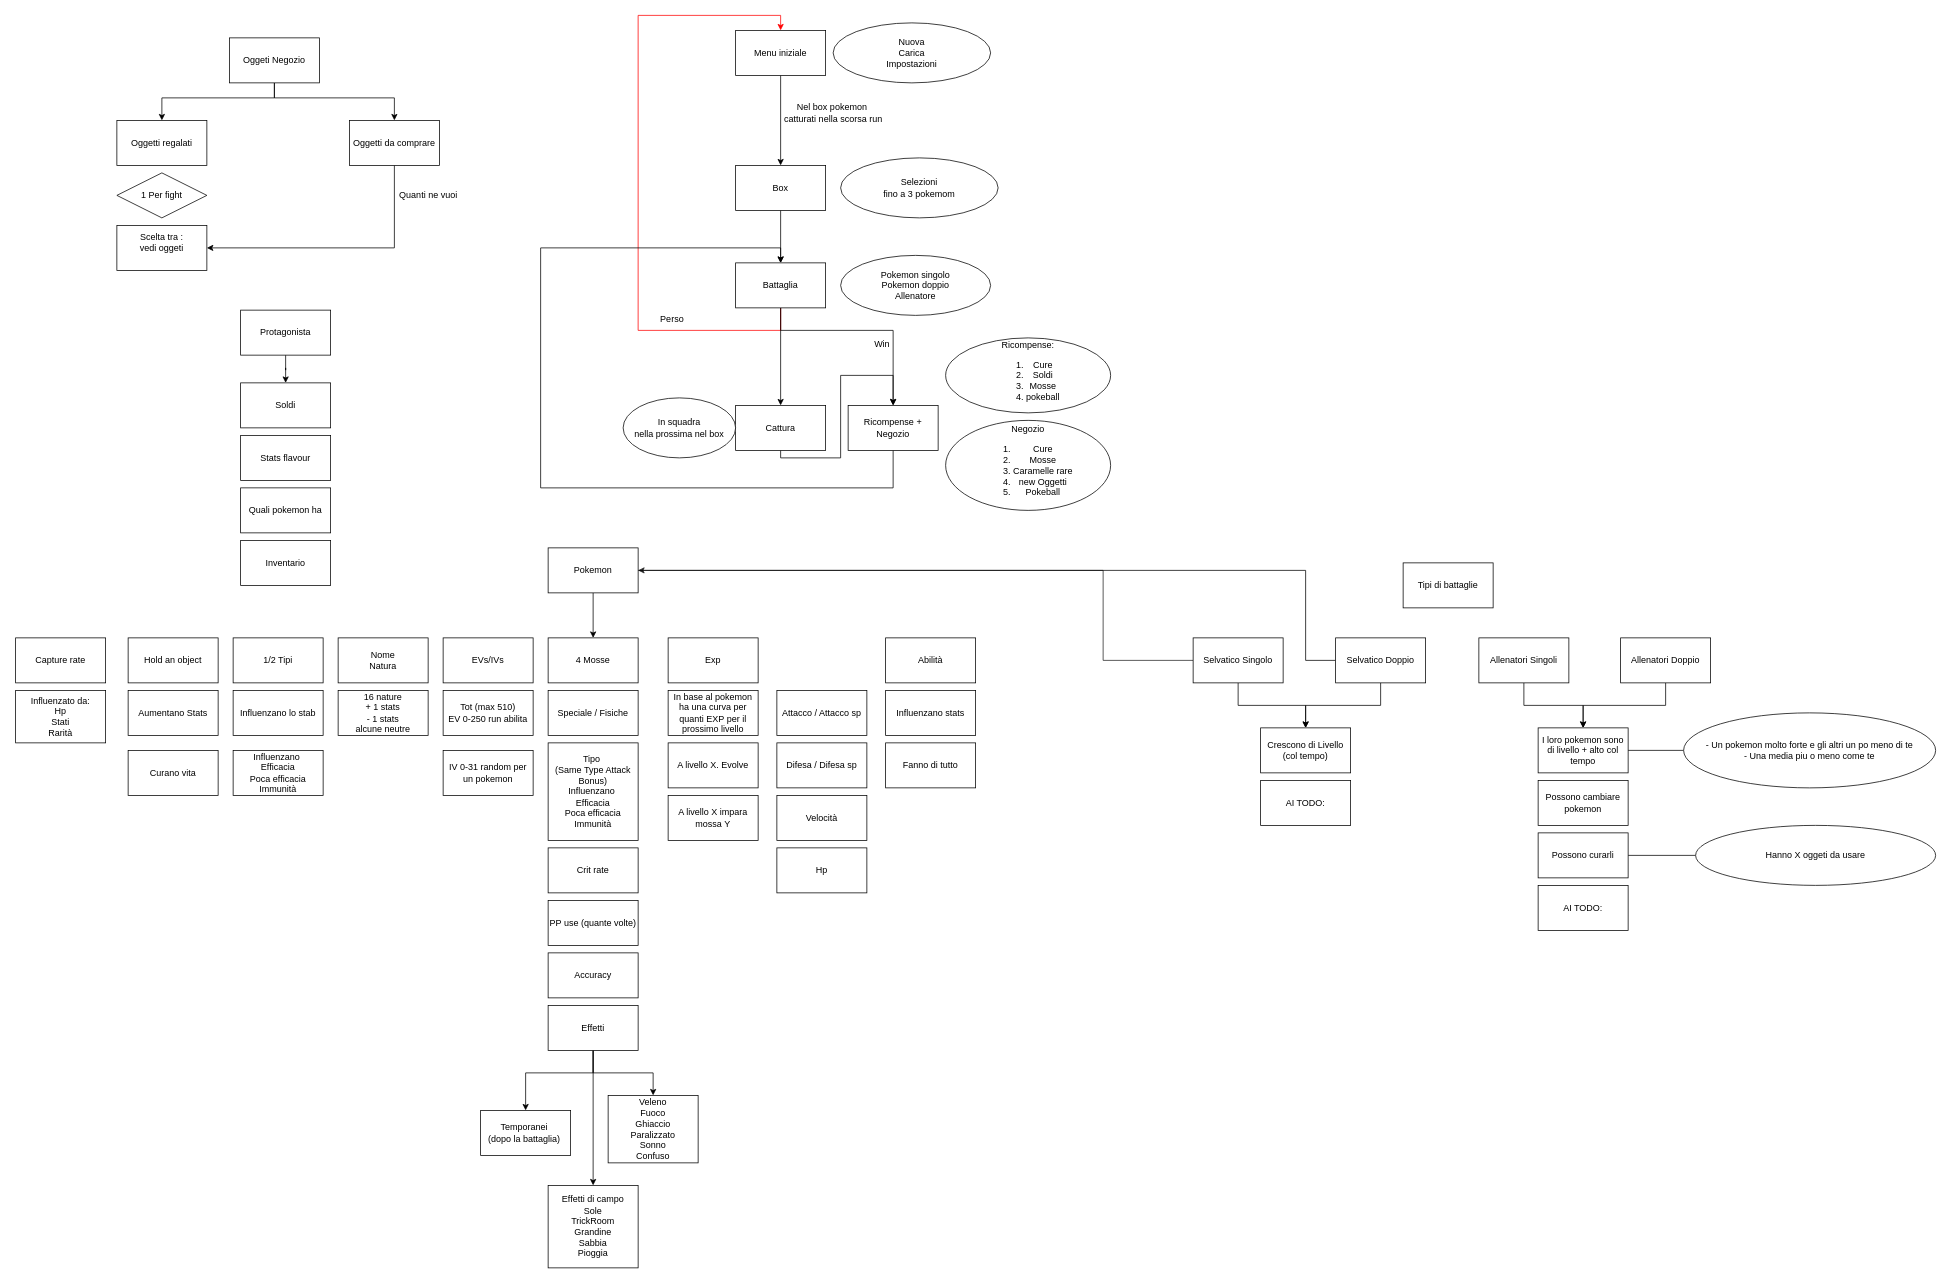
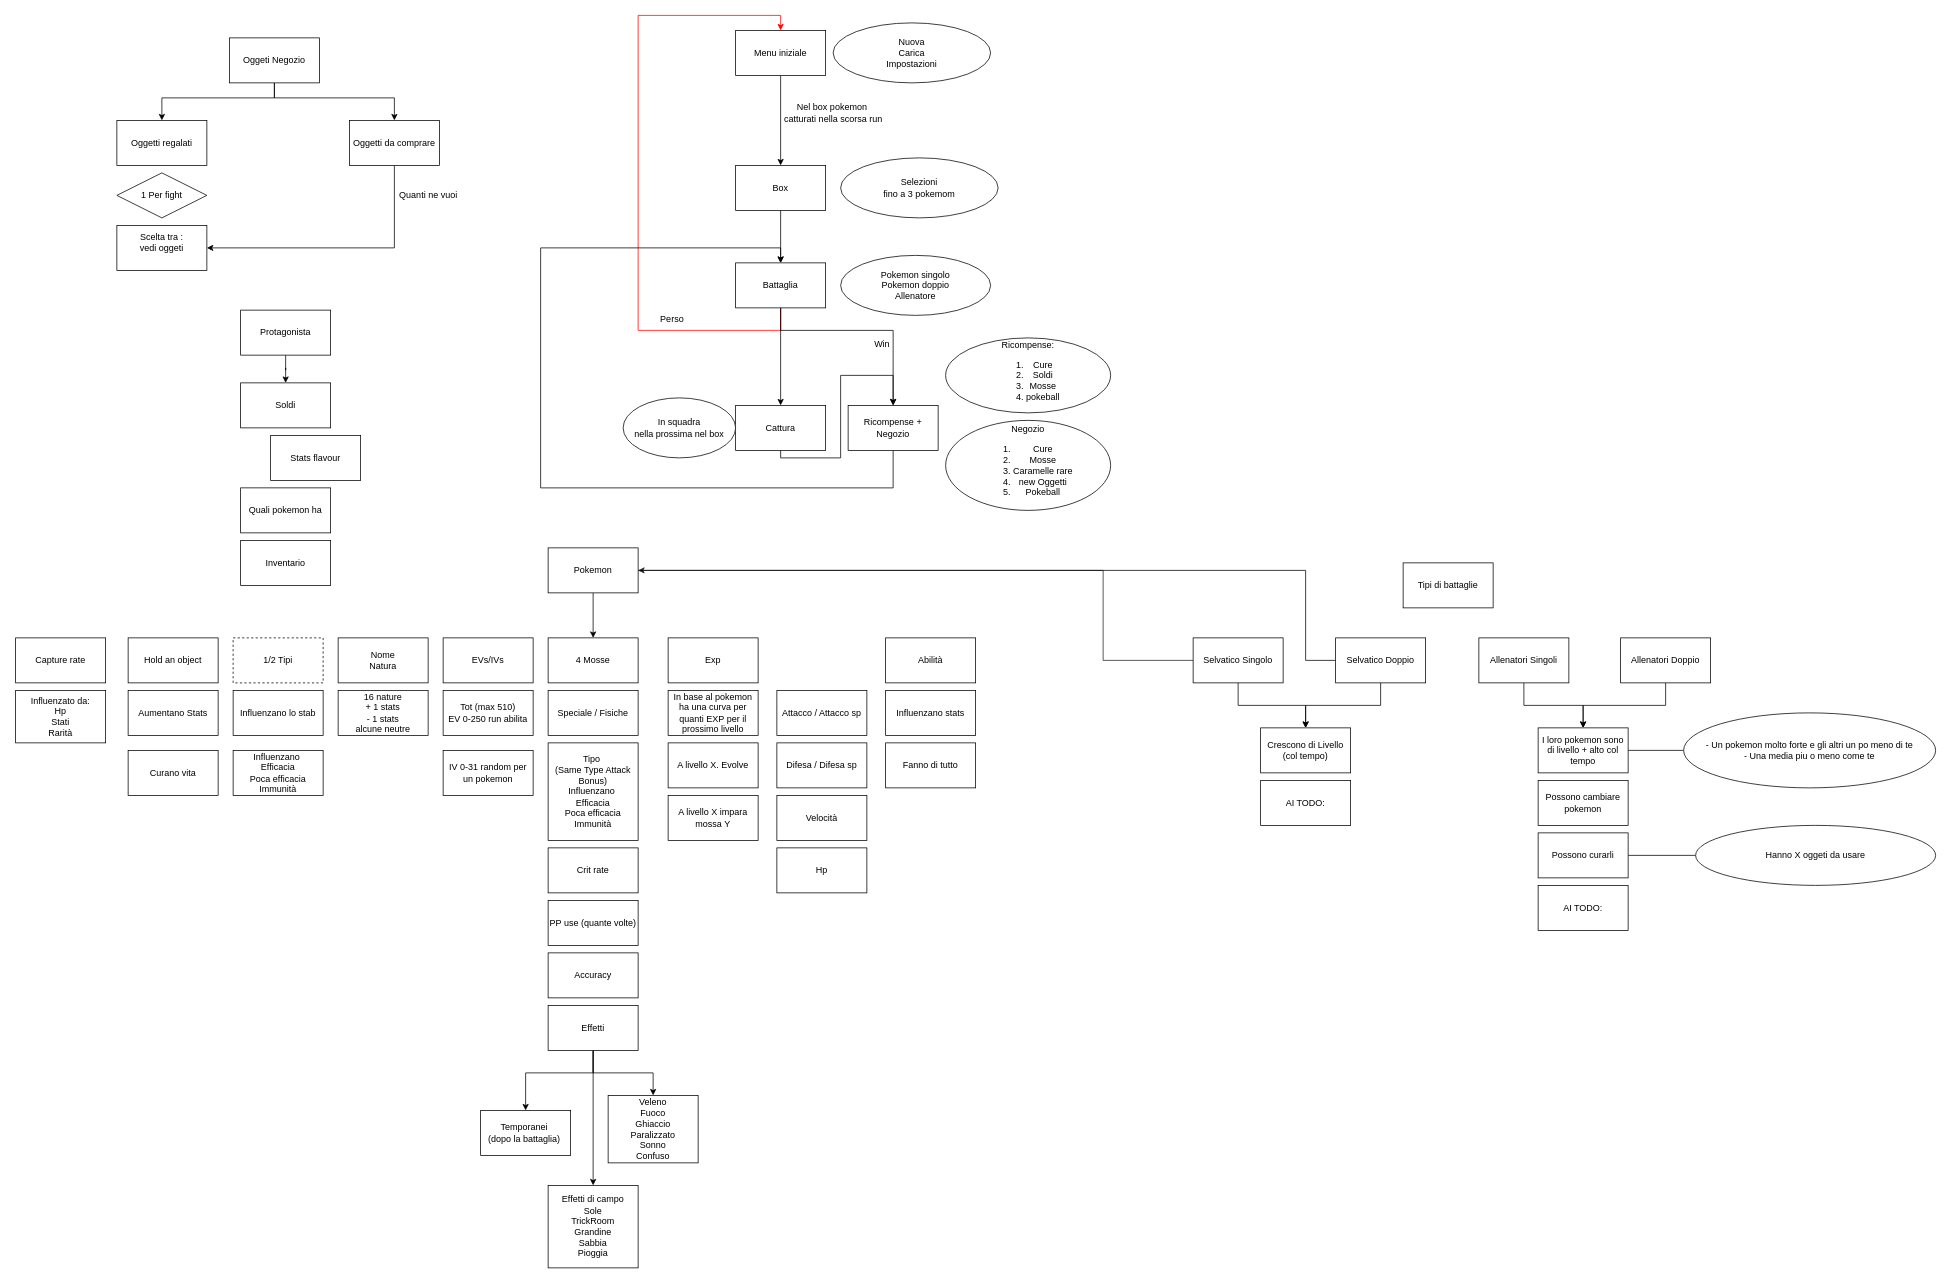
(285, 458) -> (315, 458)
(278, 660) -> (278, 660)
